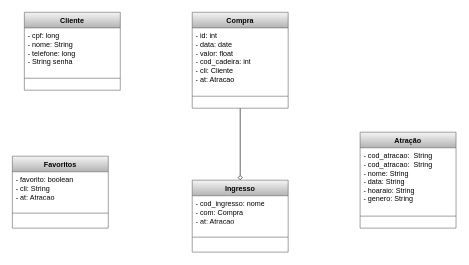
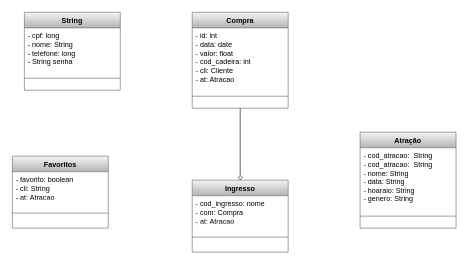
(72, 21) -> (72, 21)
